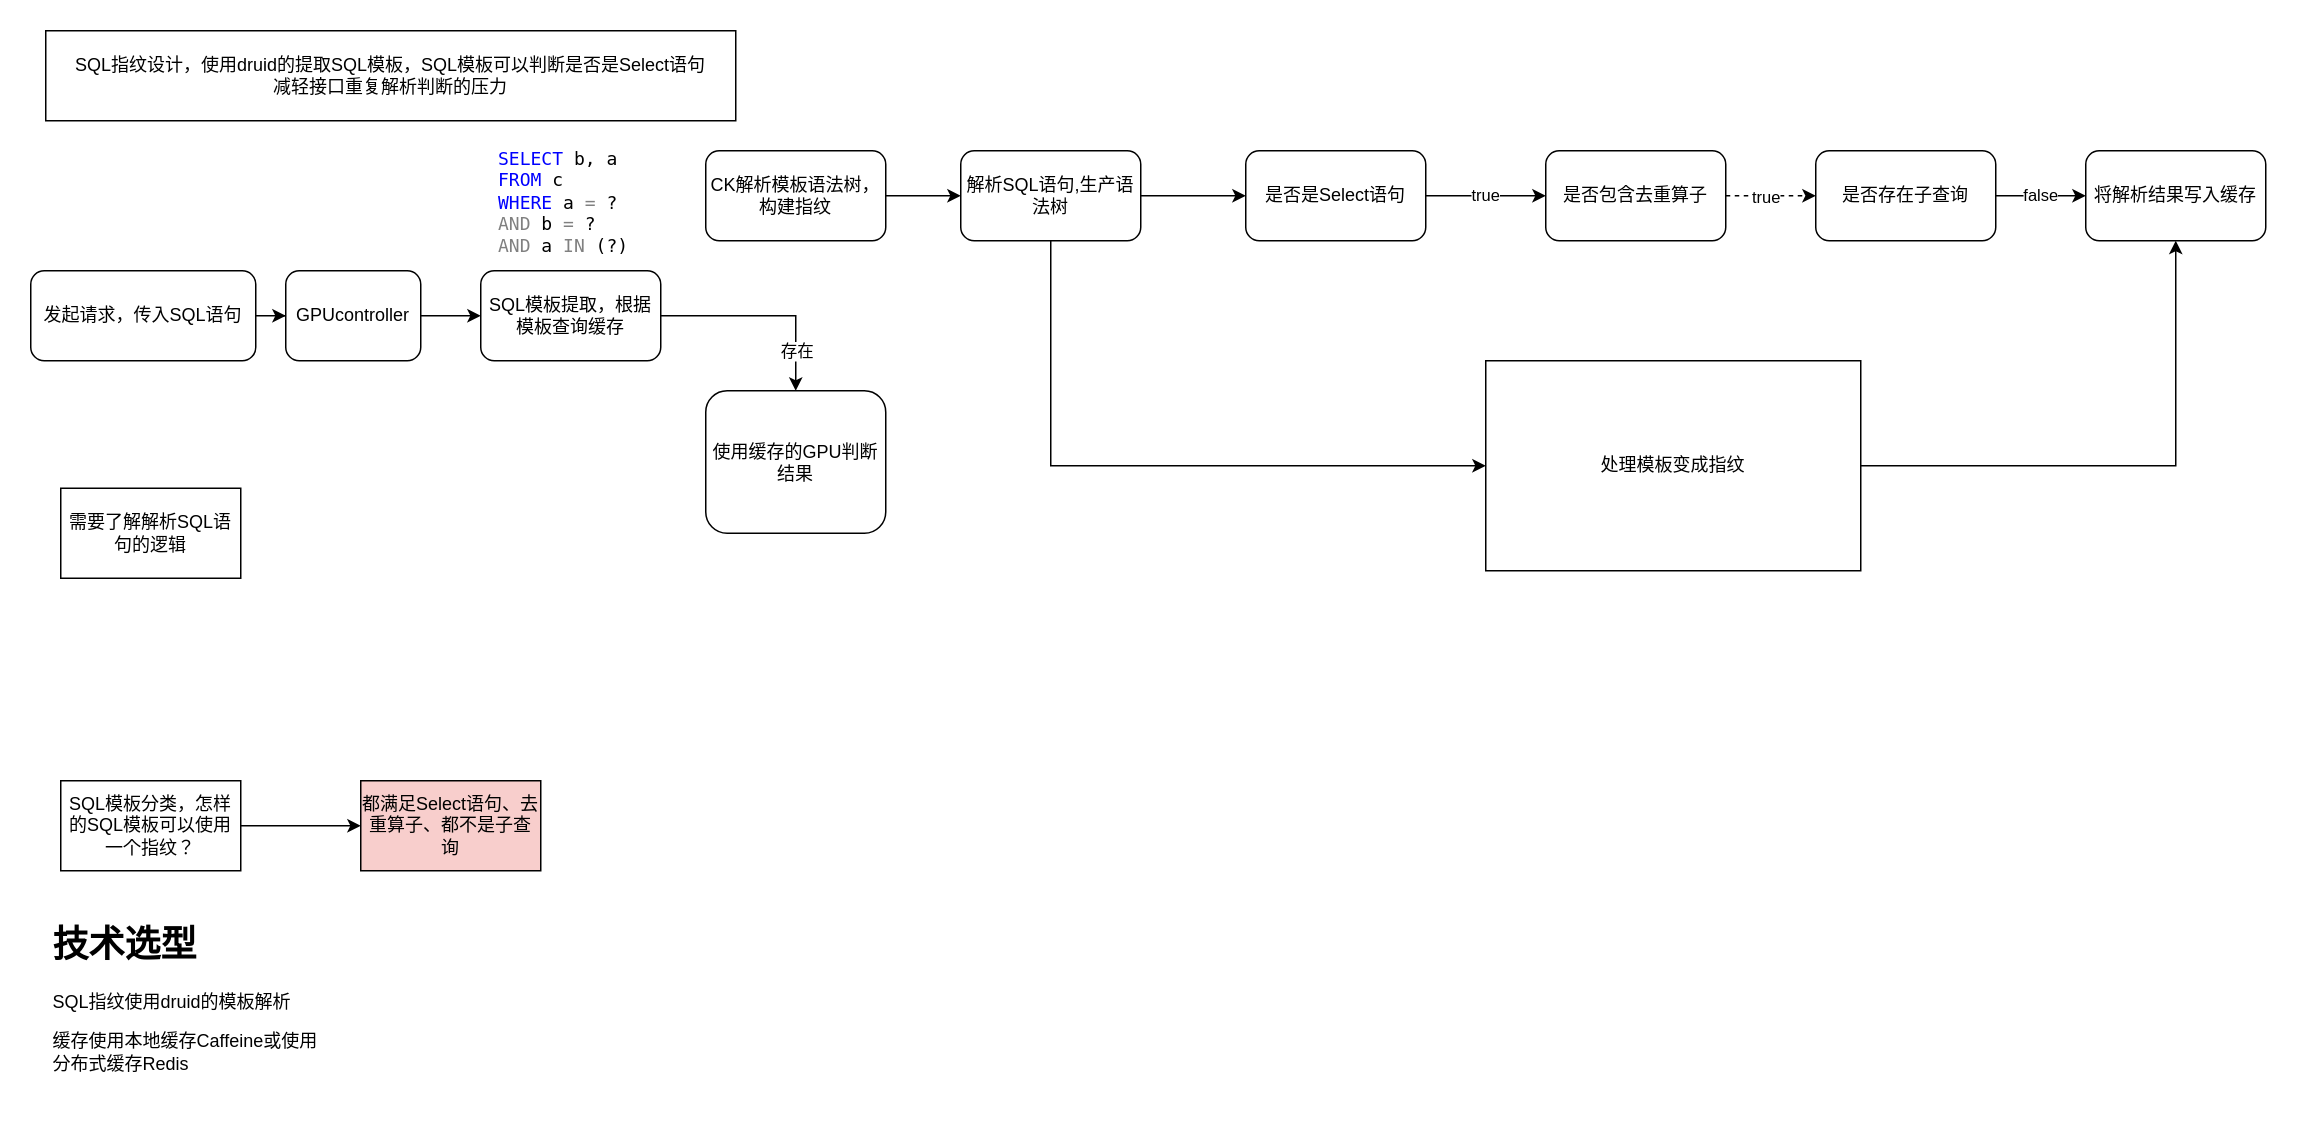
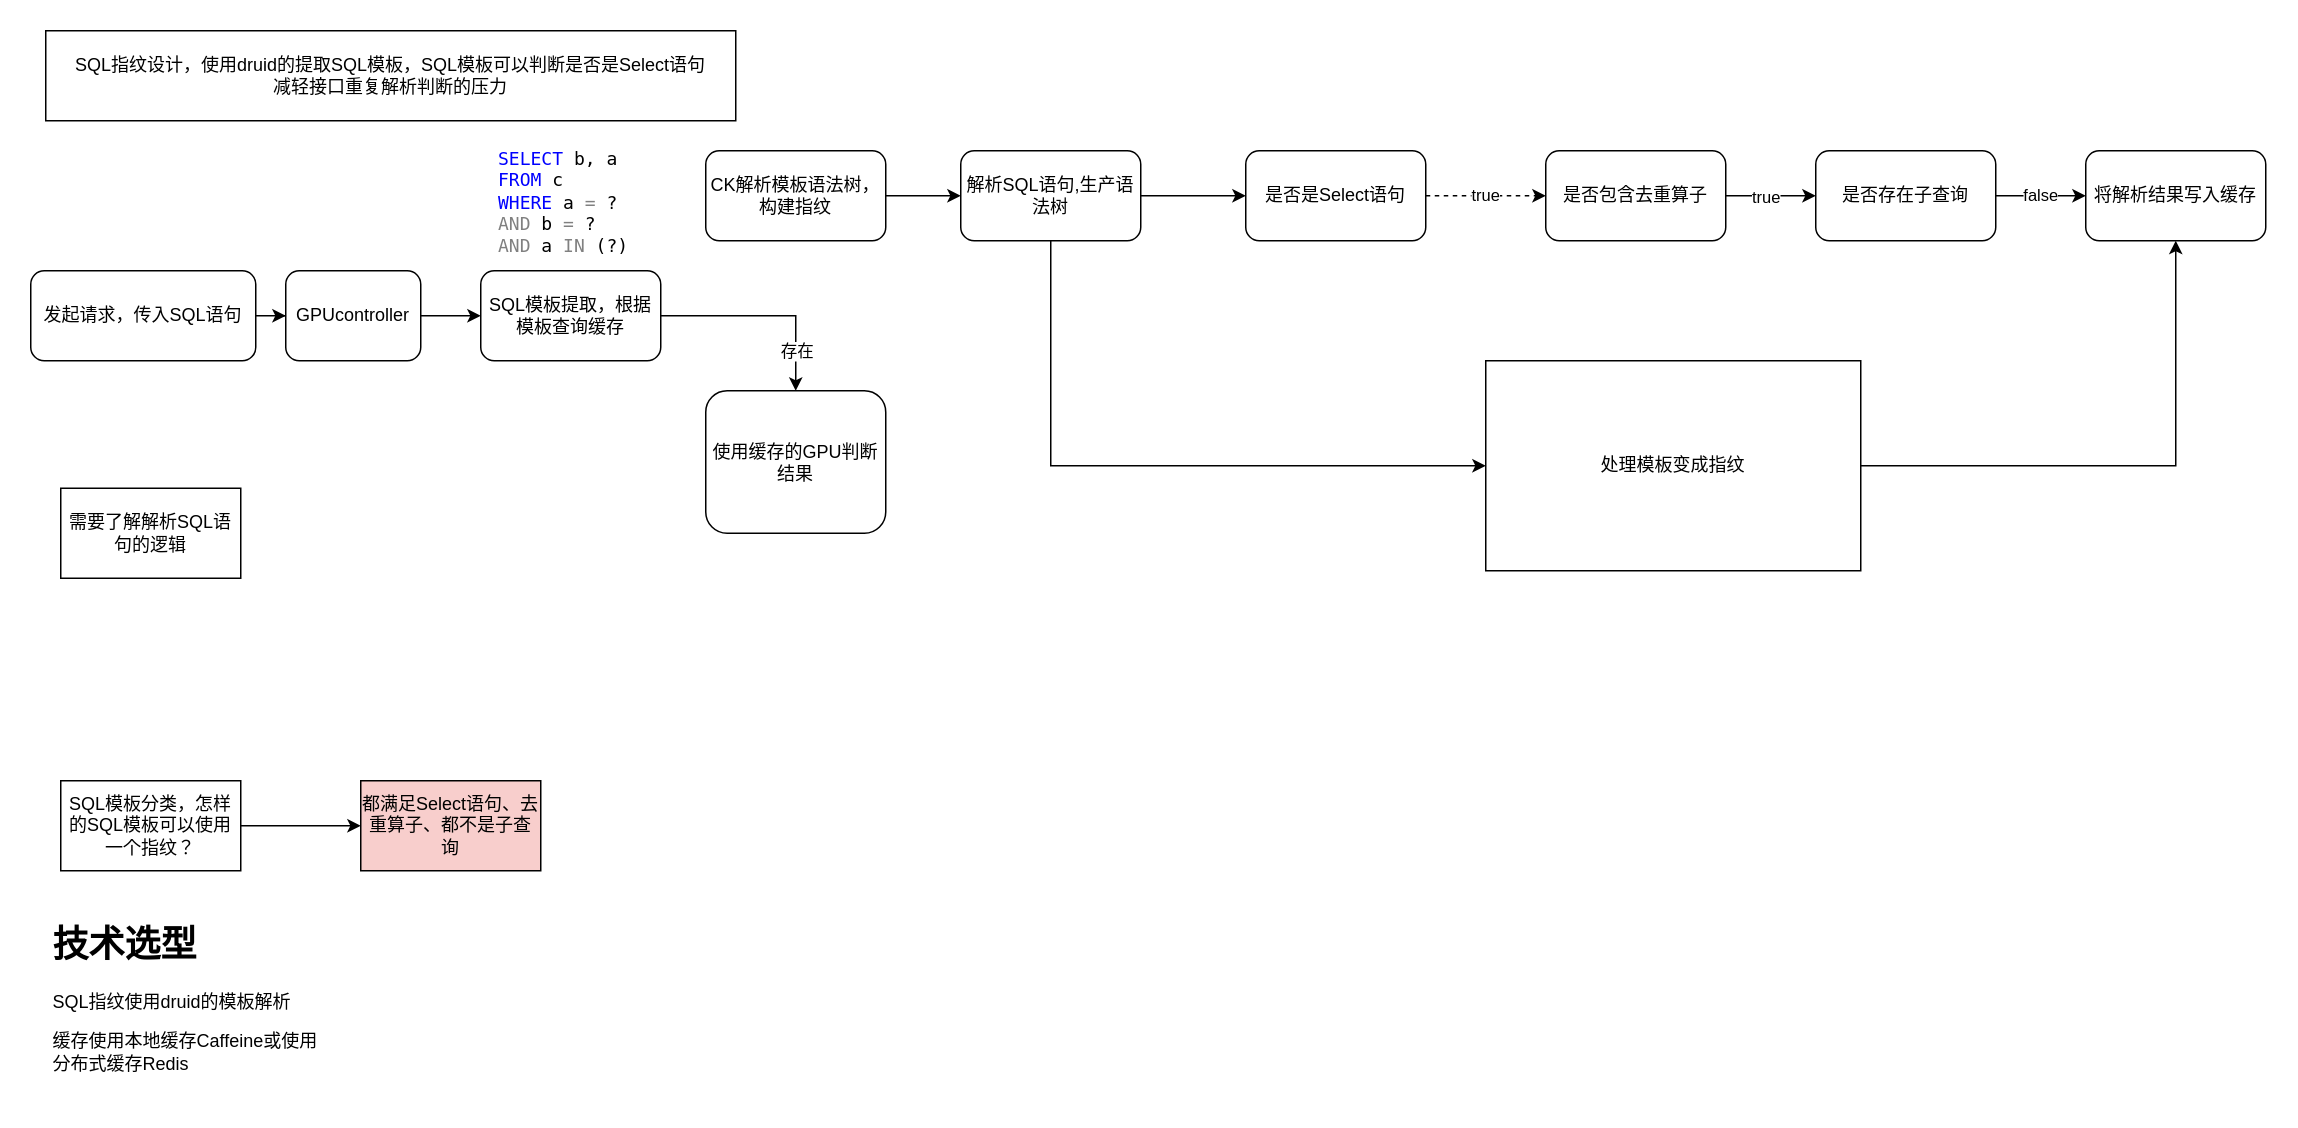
(1450, 196) -> (1450, 196)
(1740, 196) -> (1740, 196)
